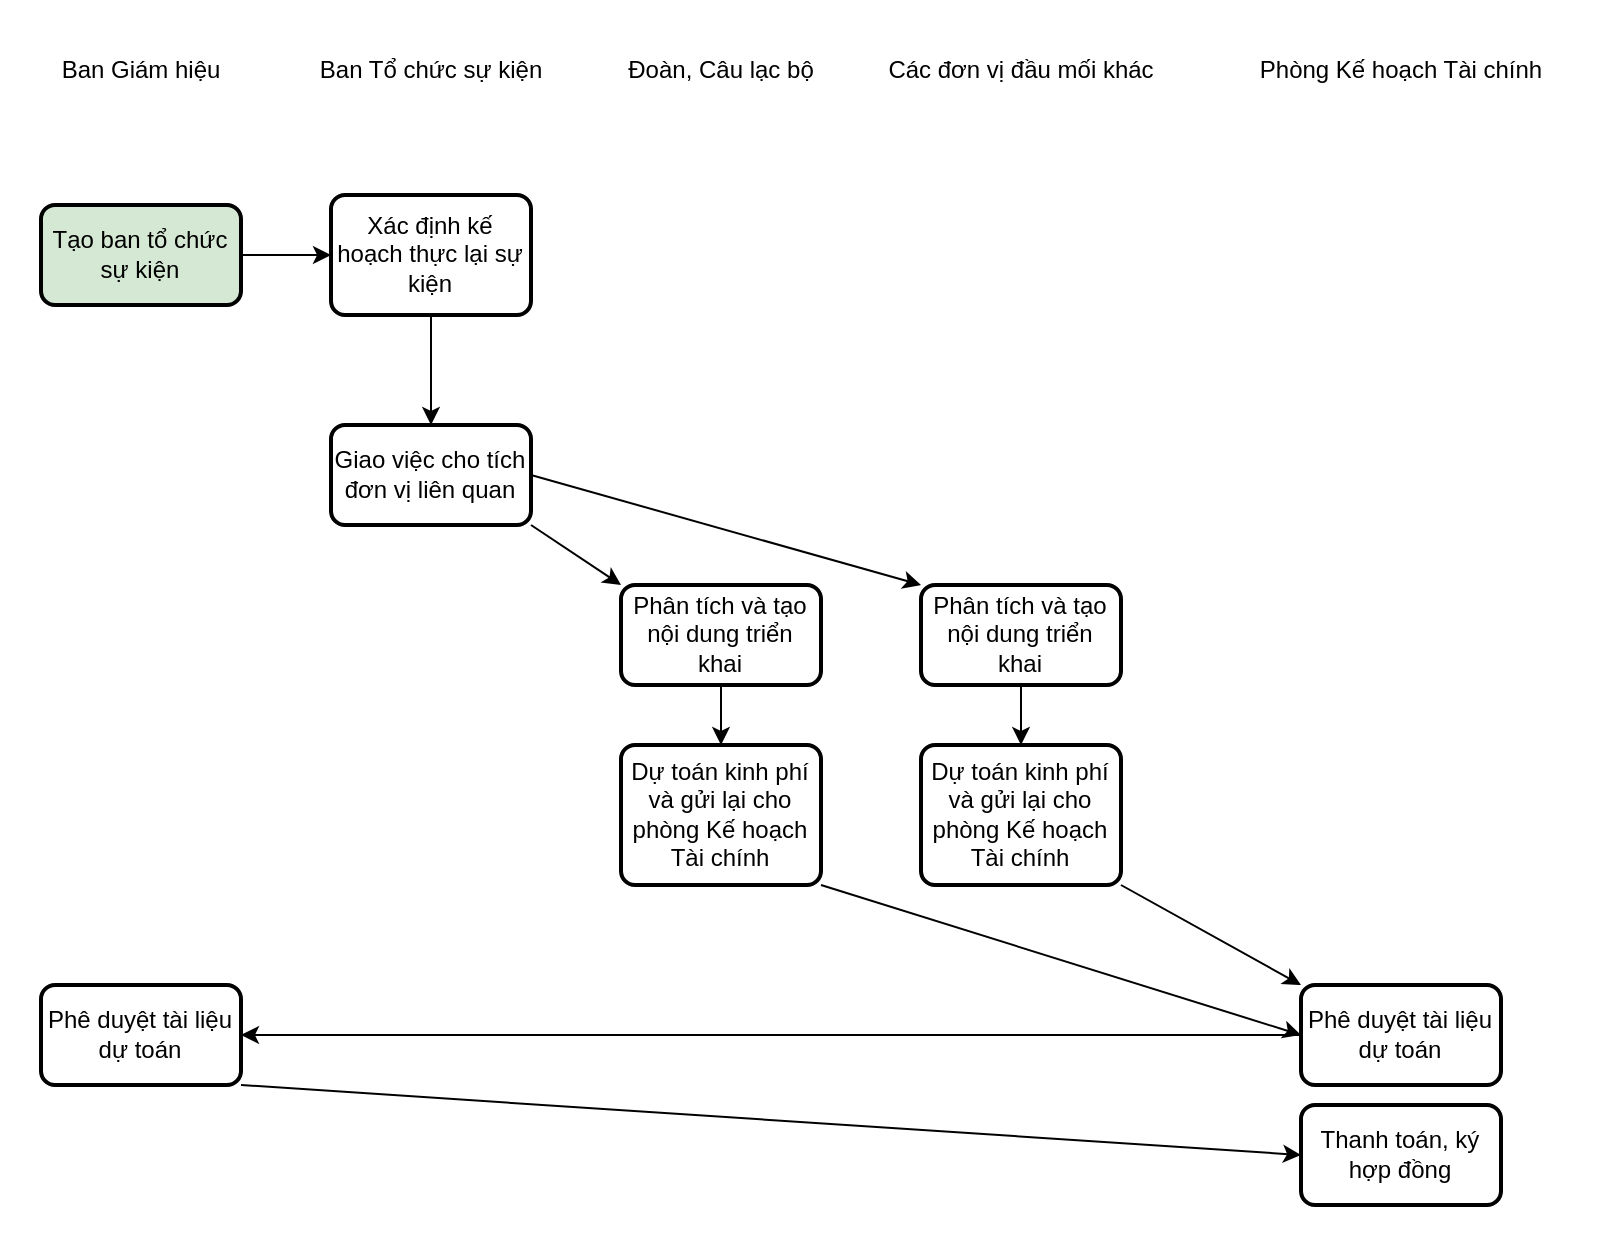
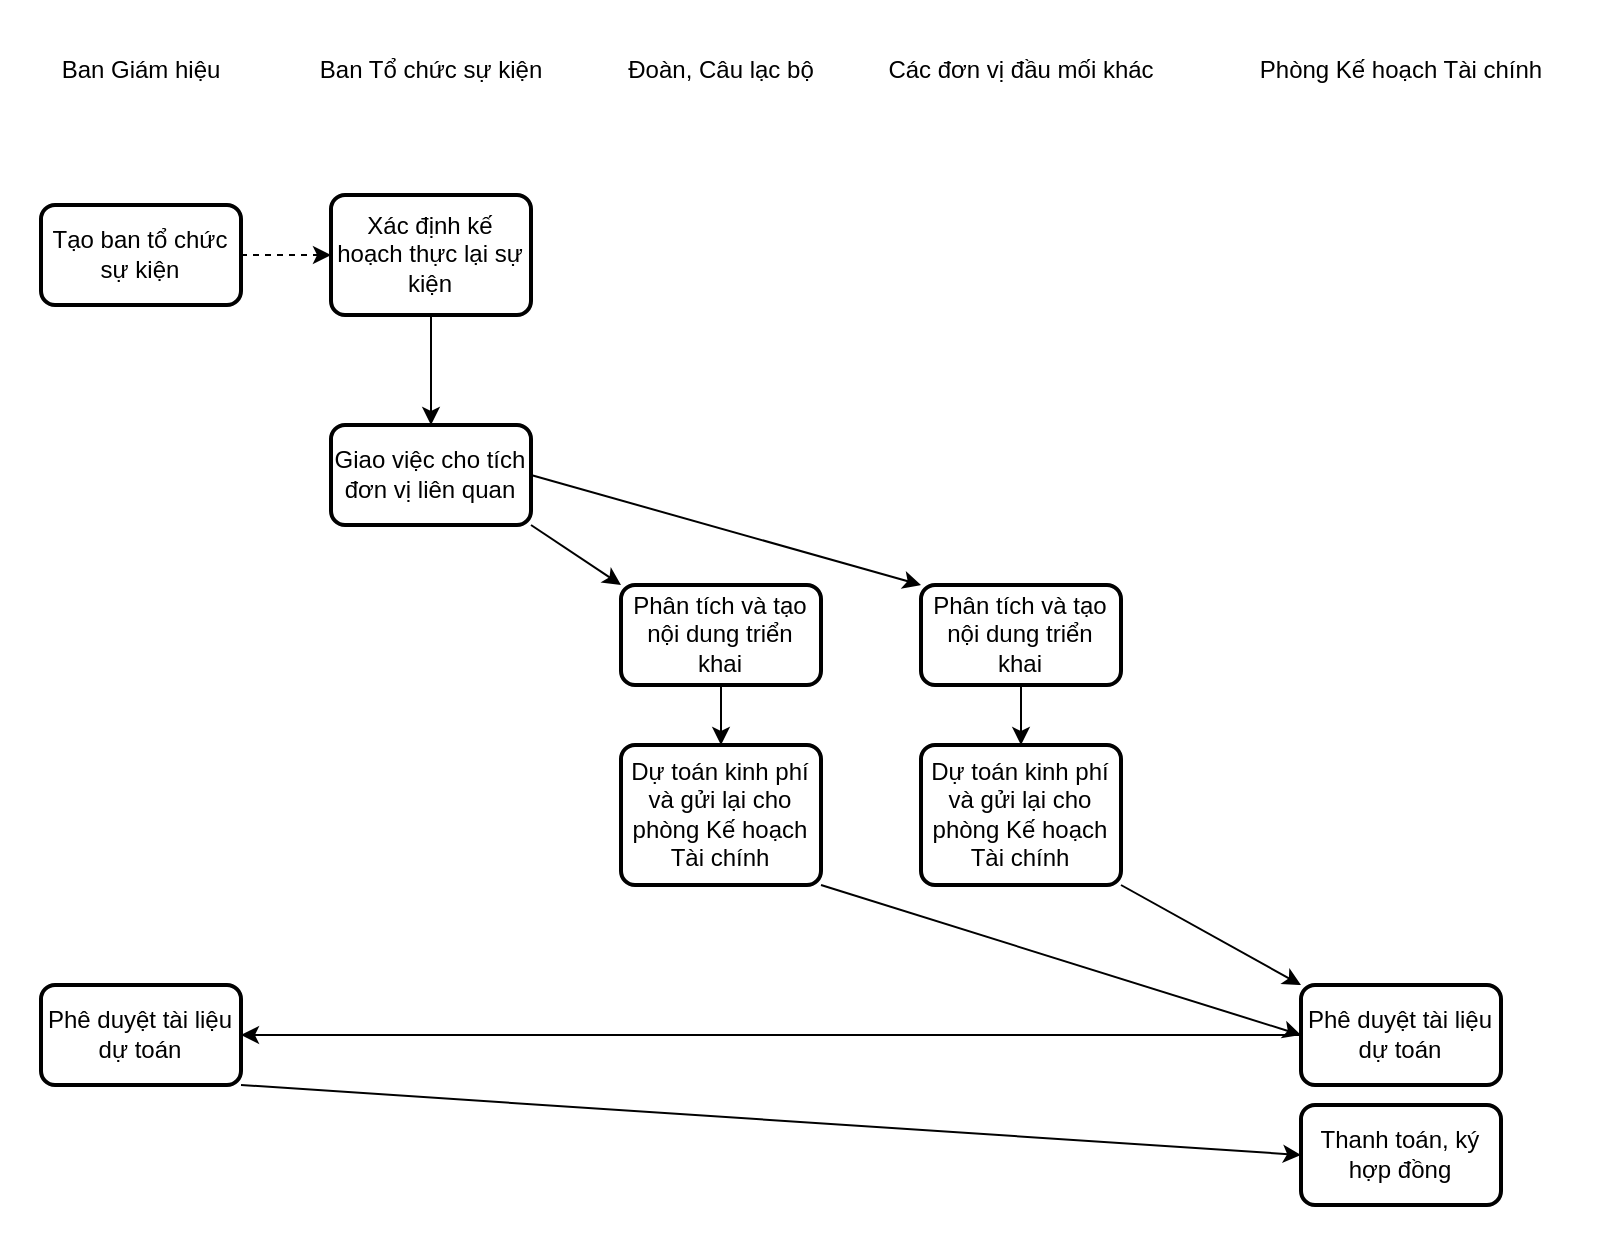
(141, 255) -> (141, 255)
(278, 255) -> (278, 255)
